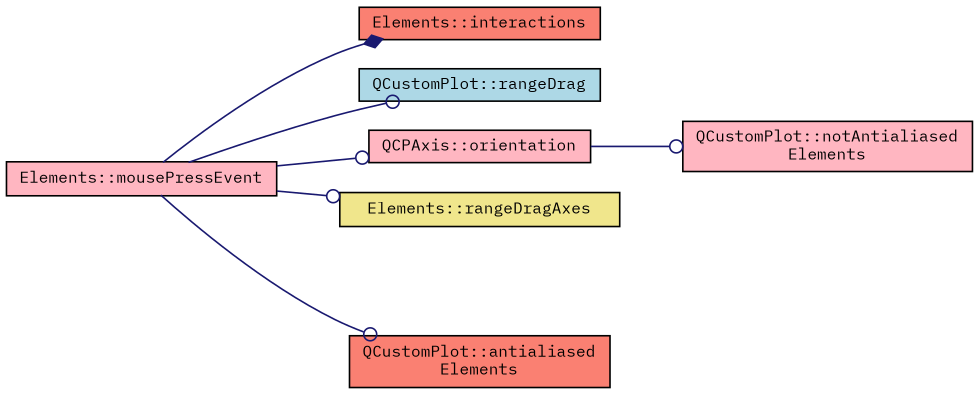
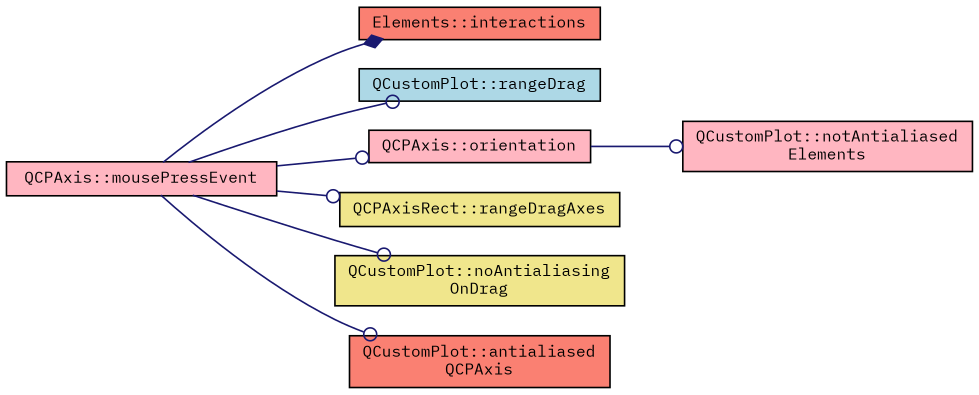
(142, 179) -> (142, 179)
(480, 210) -> (480, 210)
none -> (480, 281)
(480, 362) -> (480, 362)
